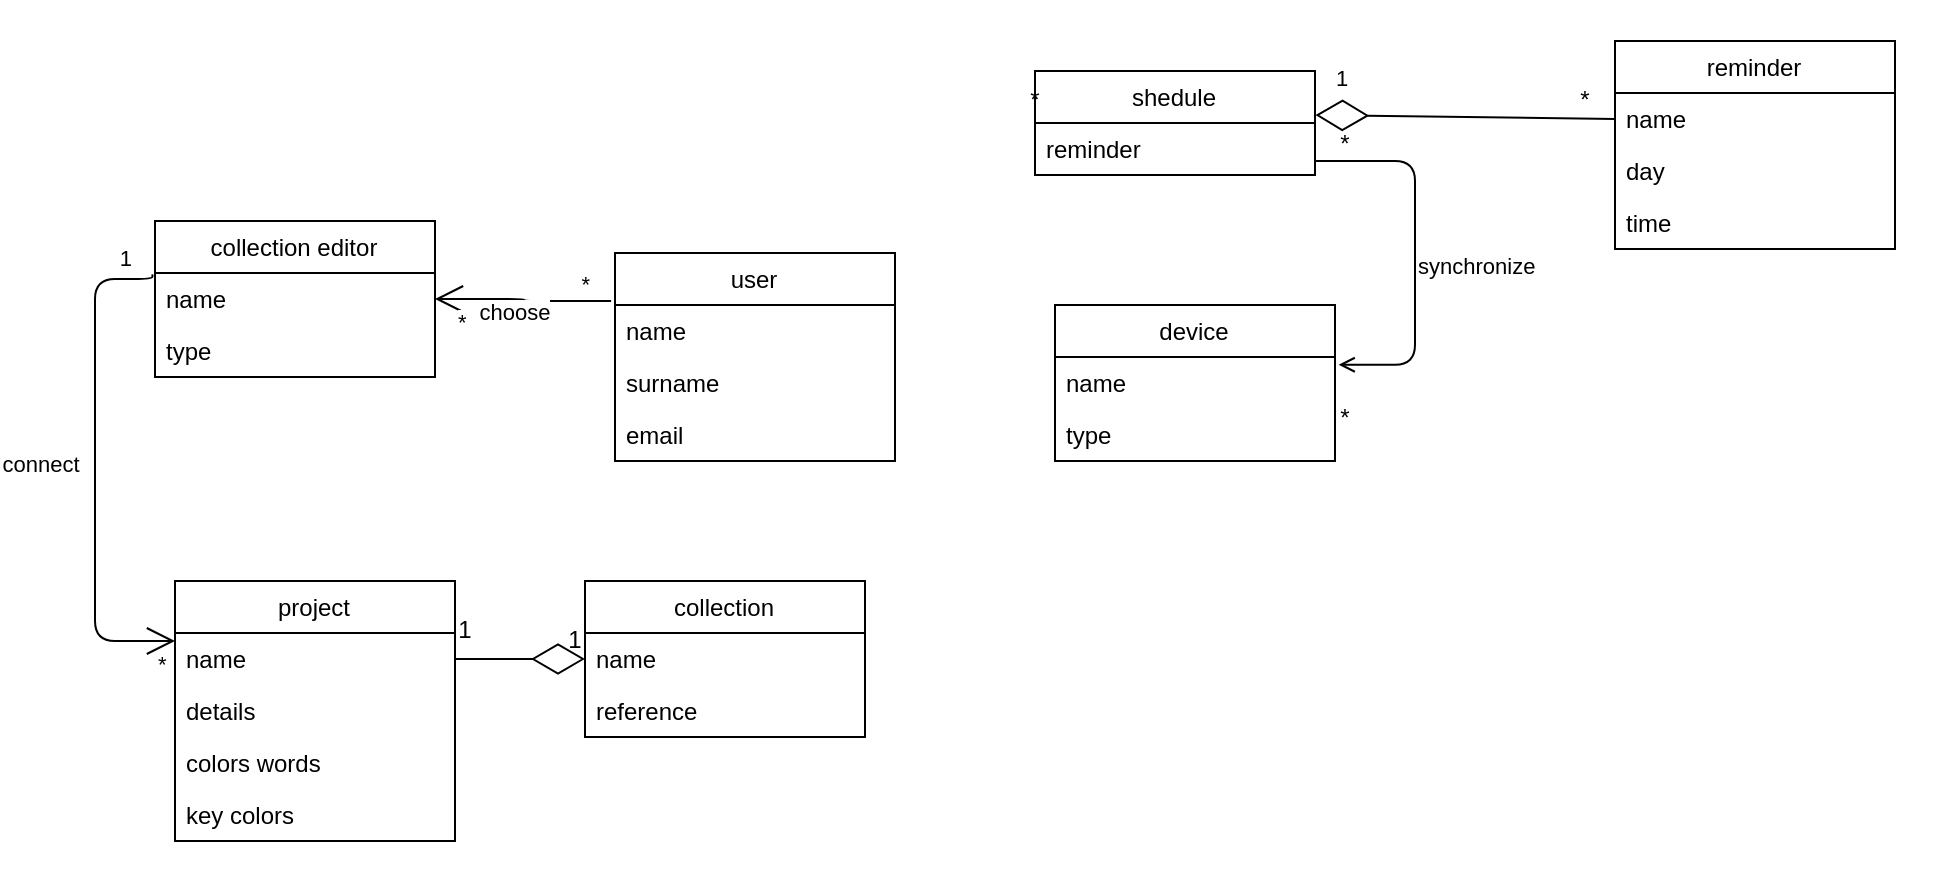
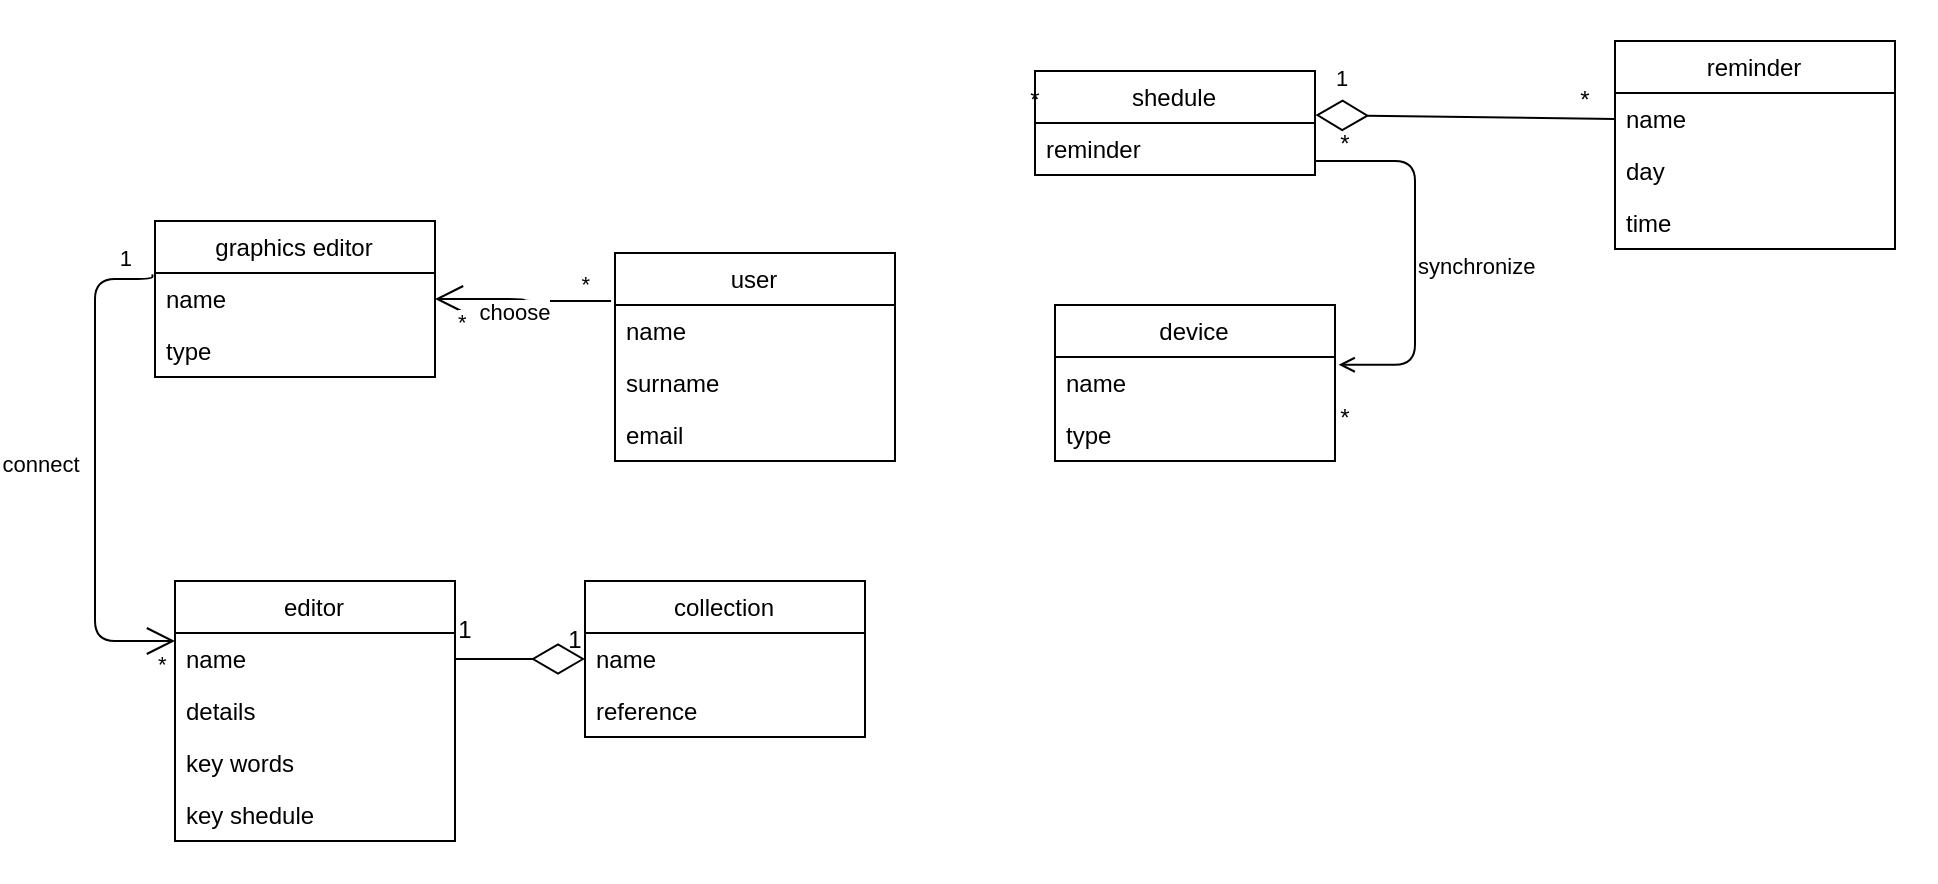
(294, 248) -> (294, 248)
(314, 608) -> (314, 608)
(260, 764) -> (243, 764)
(247, 816) -> (254, 816)
